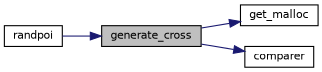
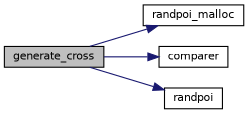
(279, 15) -> (193, 15)
(76, 36) -> (122, 77)
